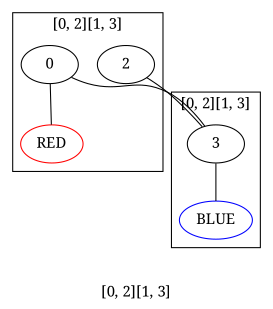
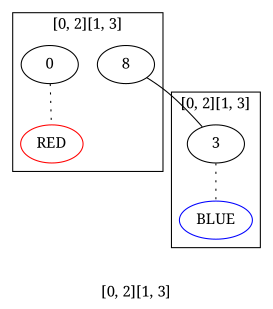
(126, 65) -> (126, 65)
(145, 85) -> none
(51, 104) -> (51, 104)
(216, 182) -> (216, 182)
